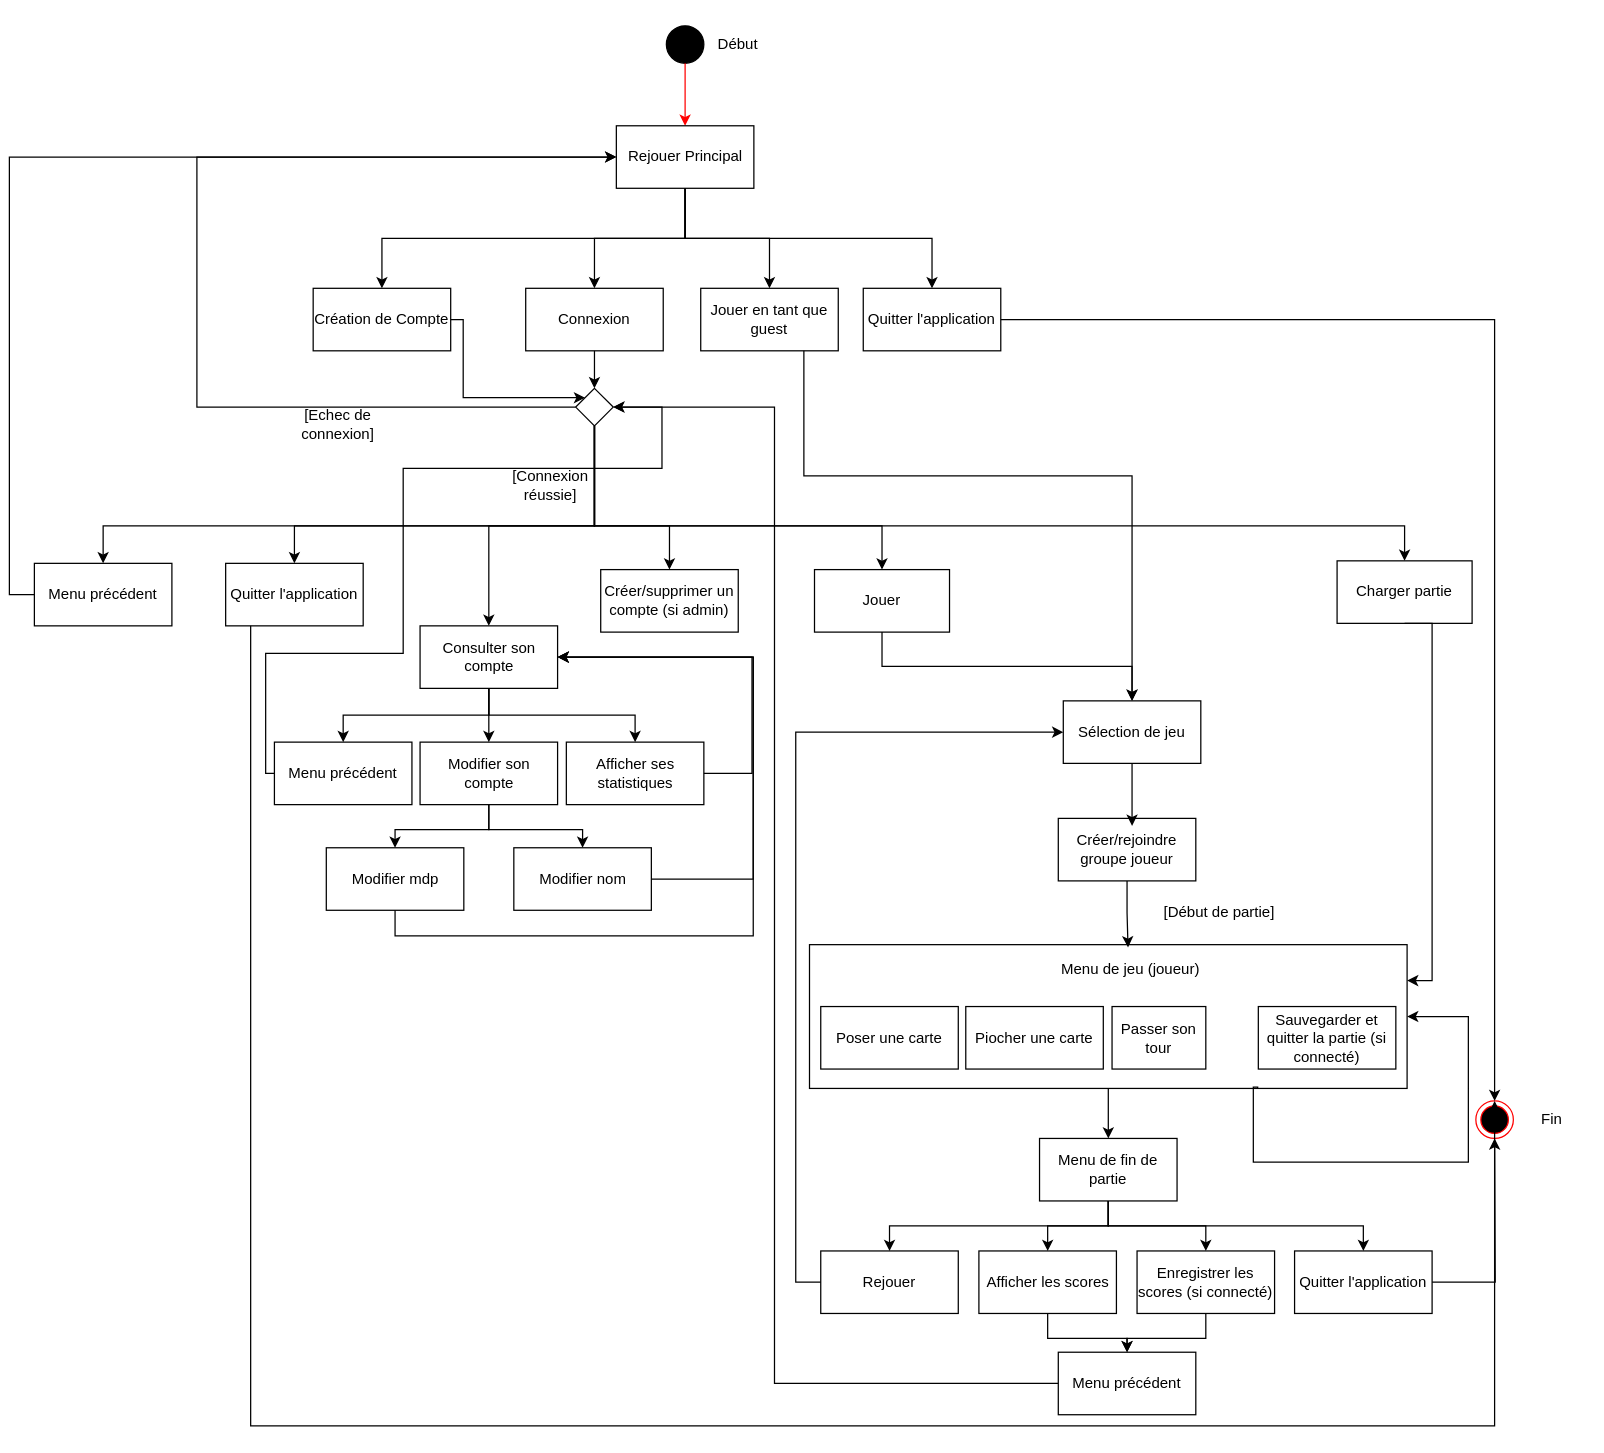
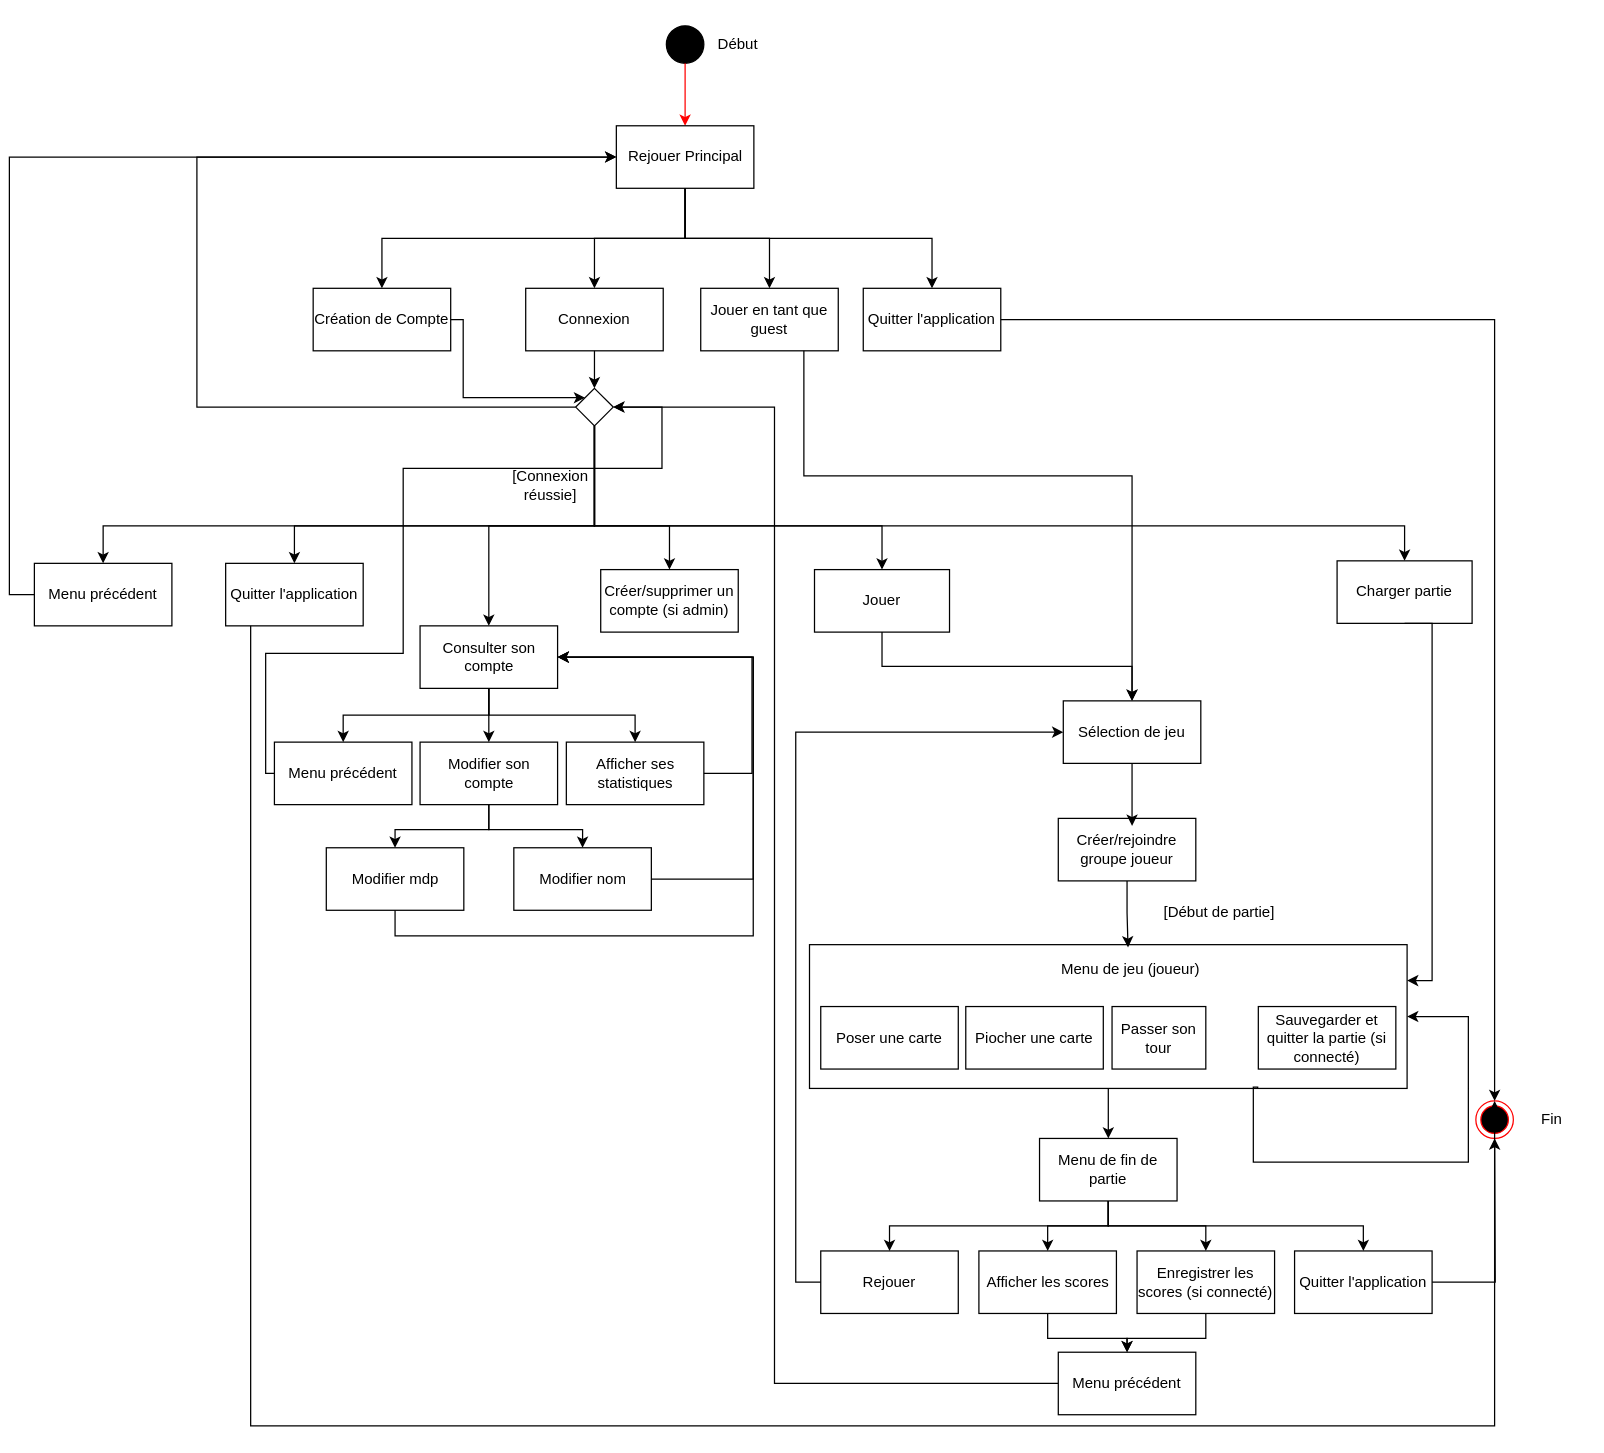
(338, 424) -> none
